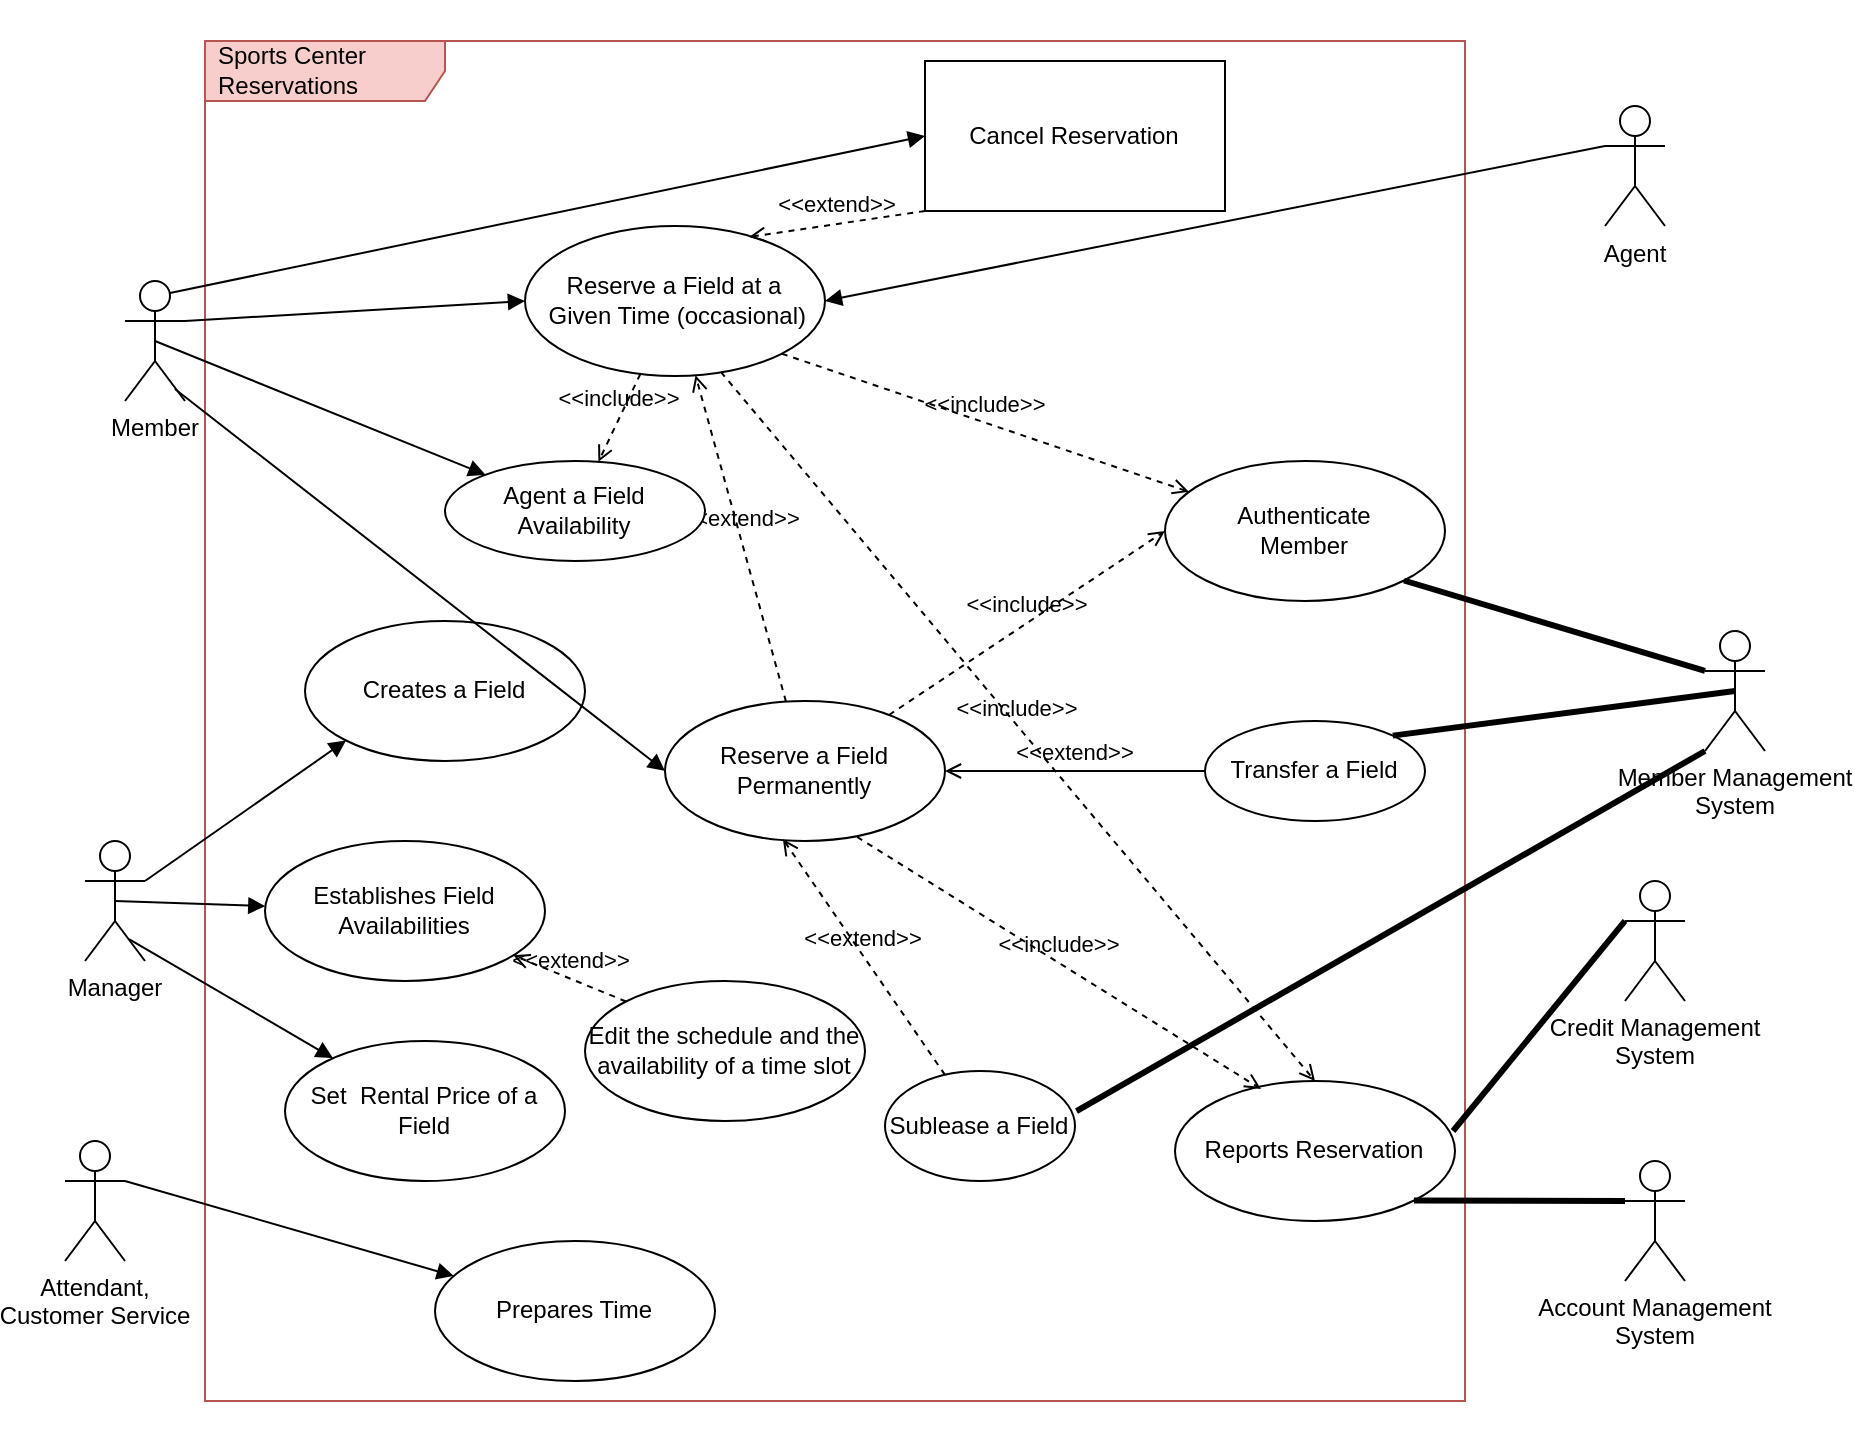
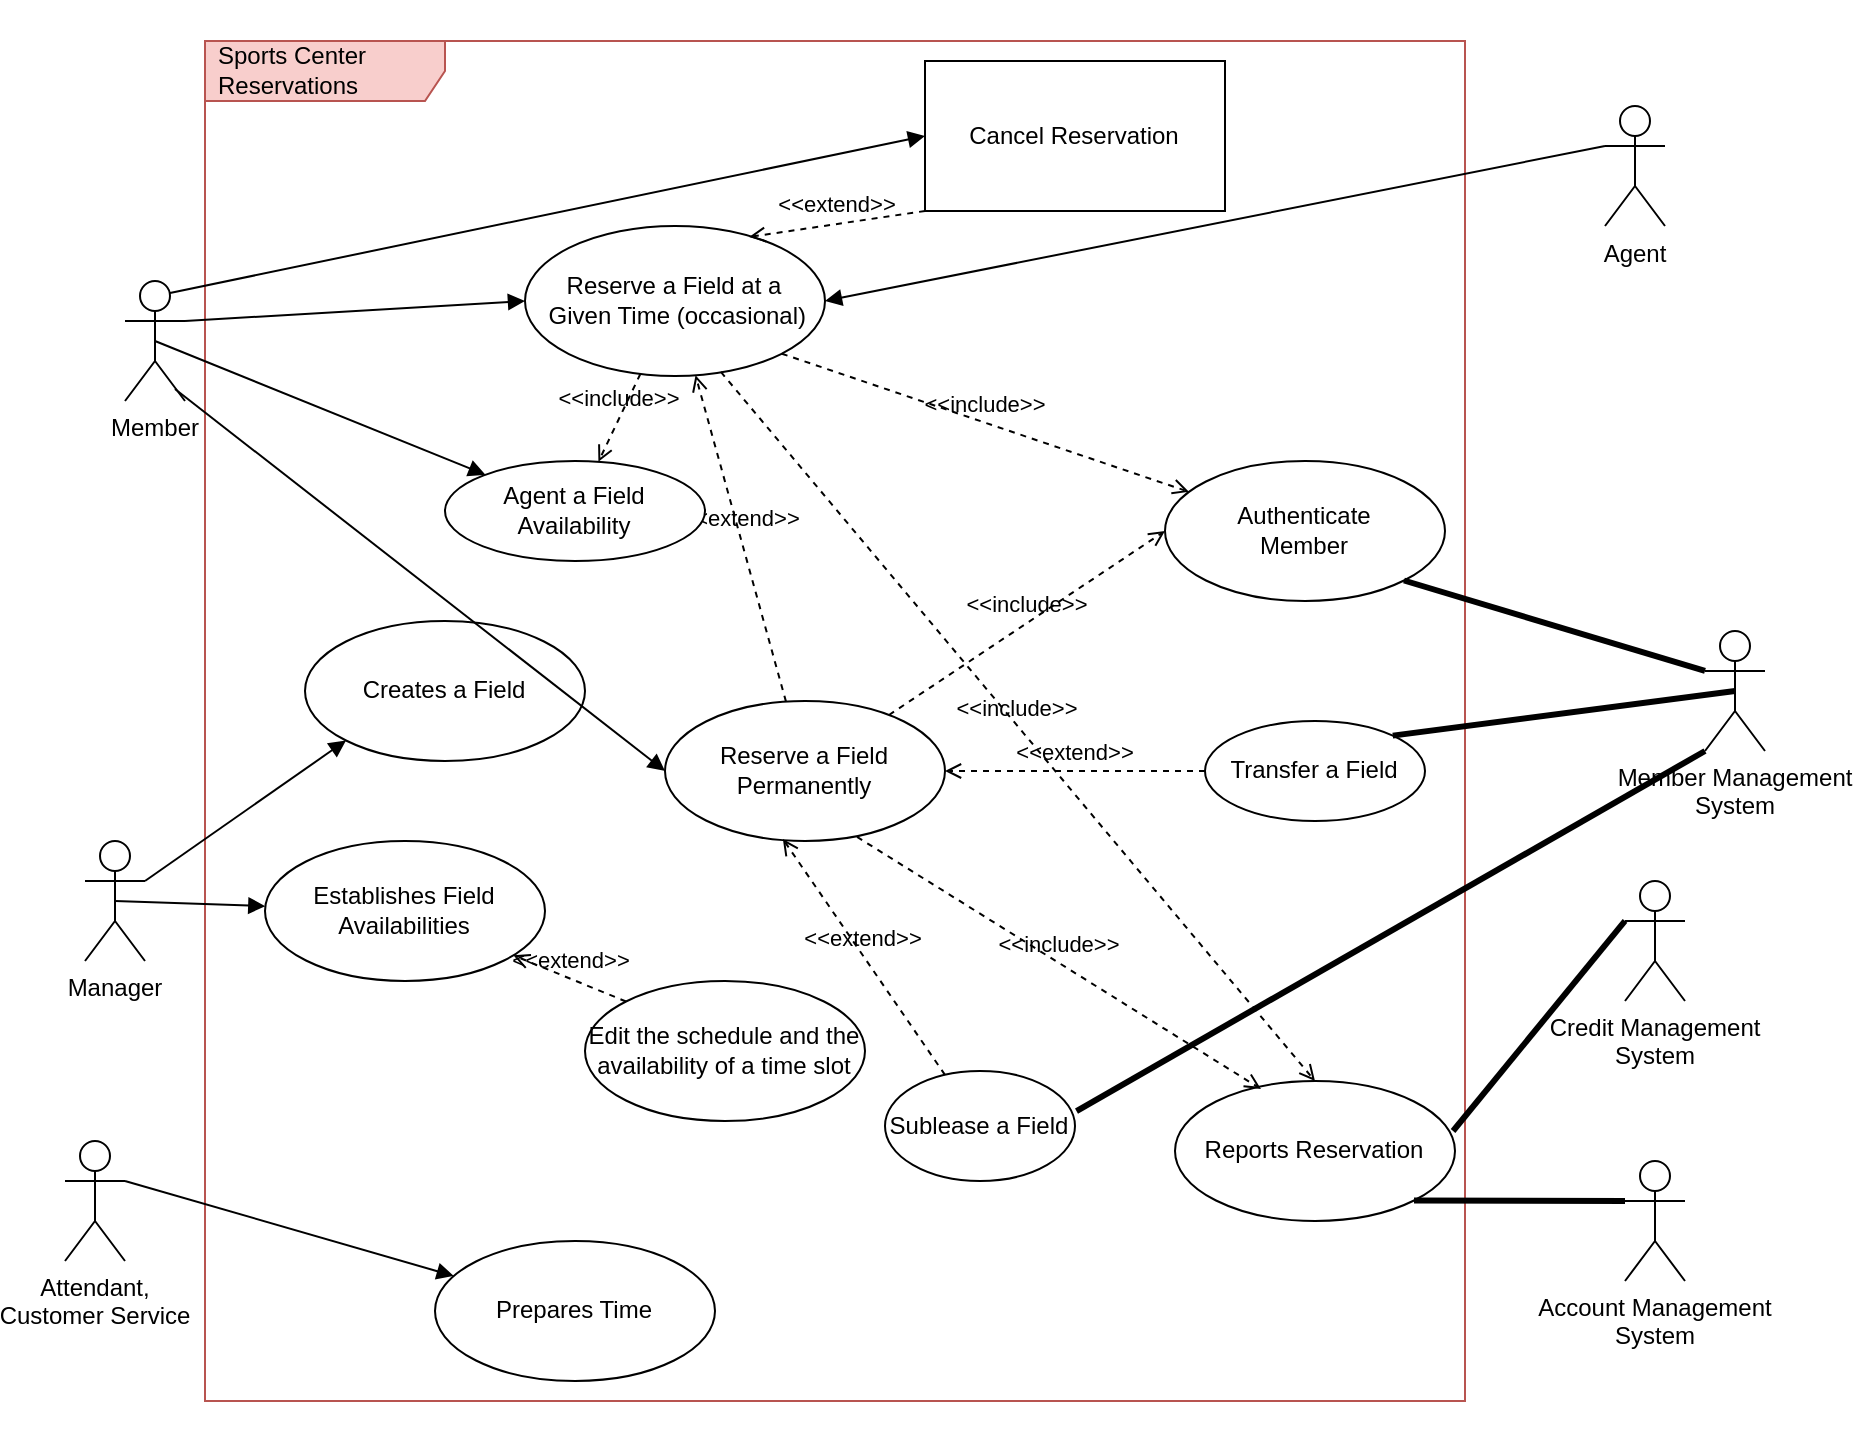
(1131, 771) -> (1131, 771)
(263, 1017) -> none
(425, 1111) -> none
